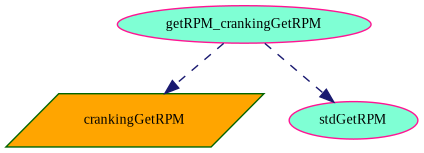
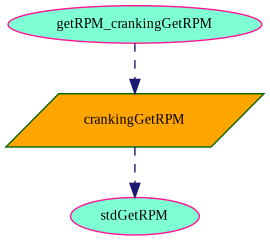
(294, 68) -> (135, 165)
